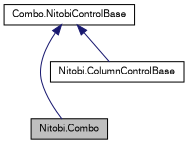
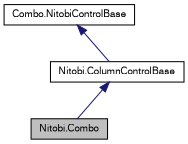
(41, 77) -> (90, 104)
